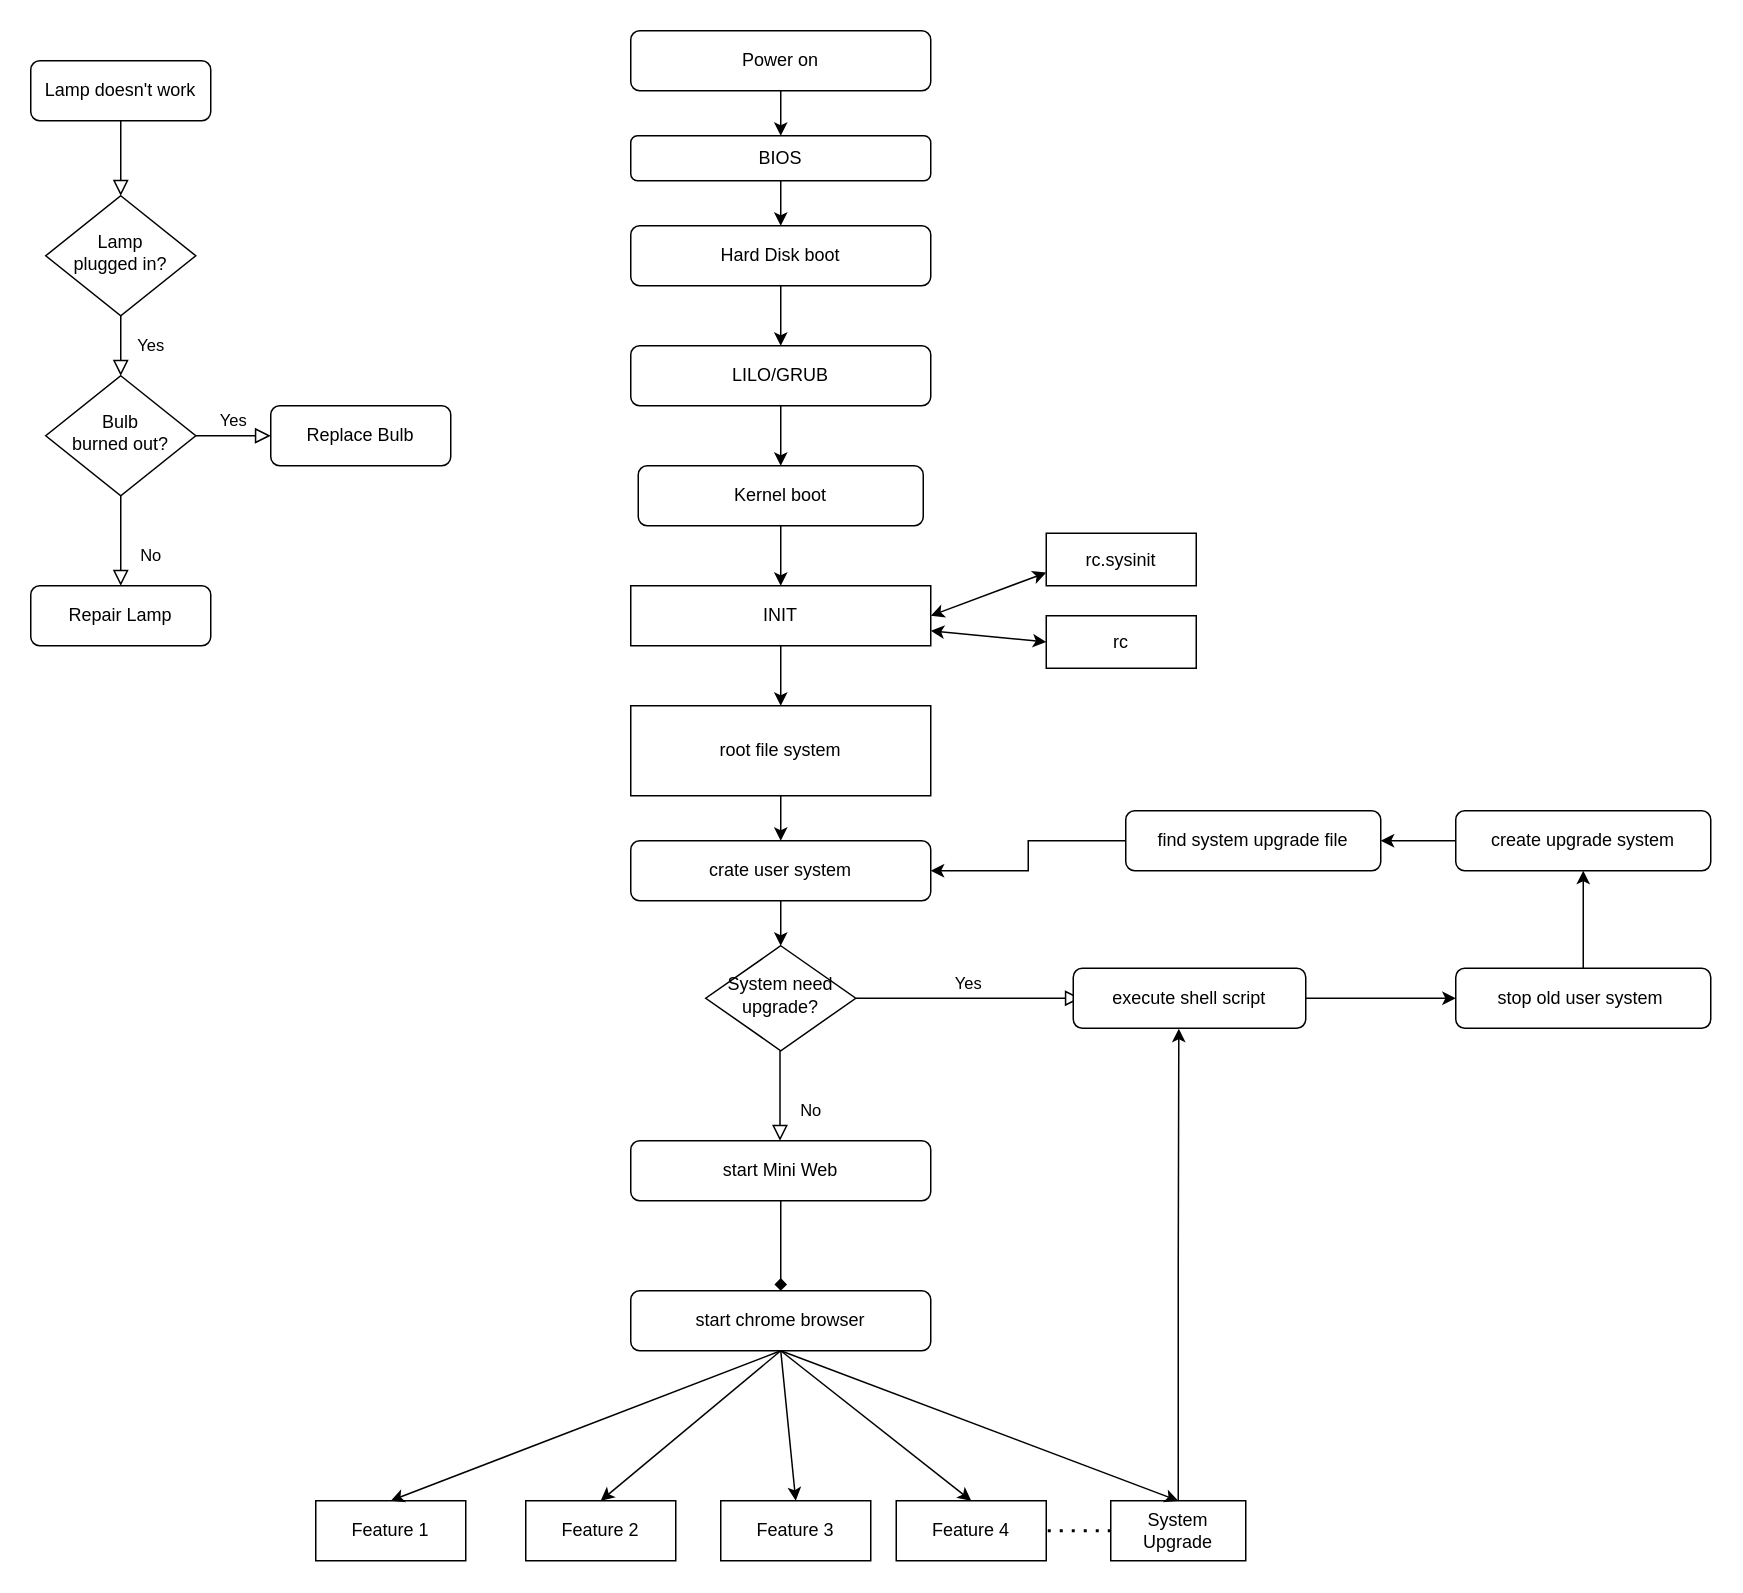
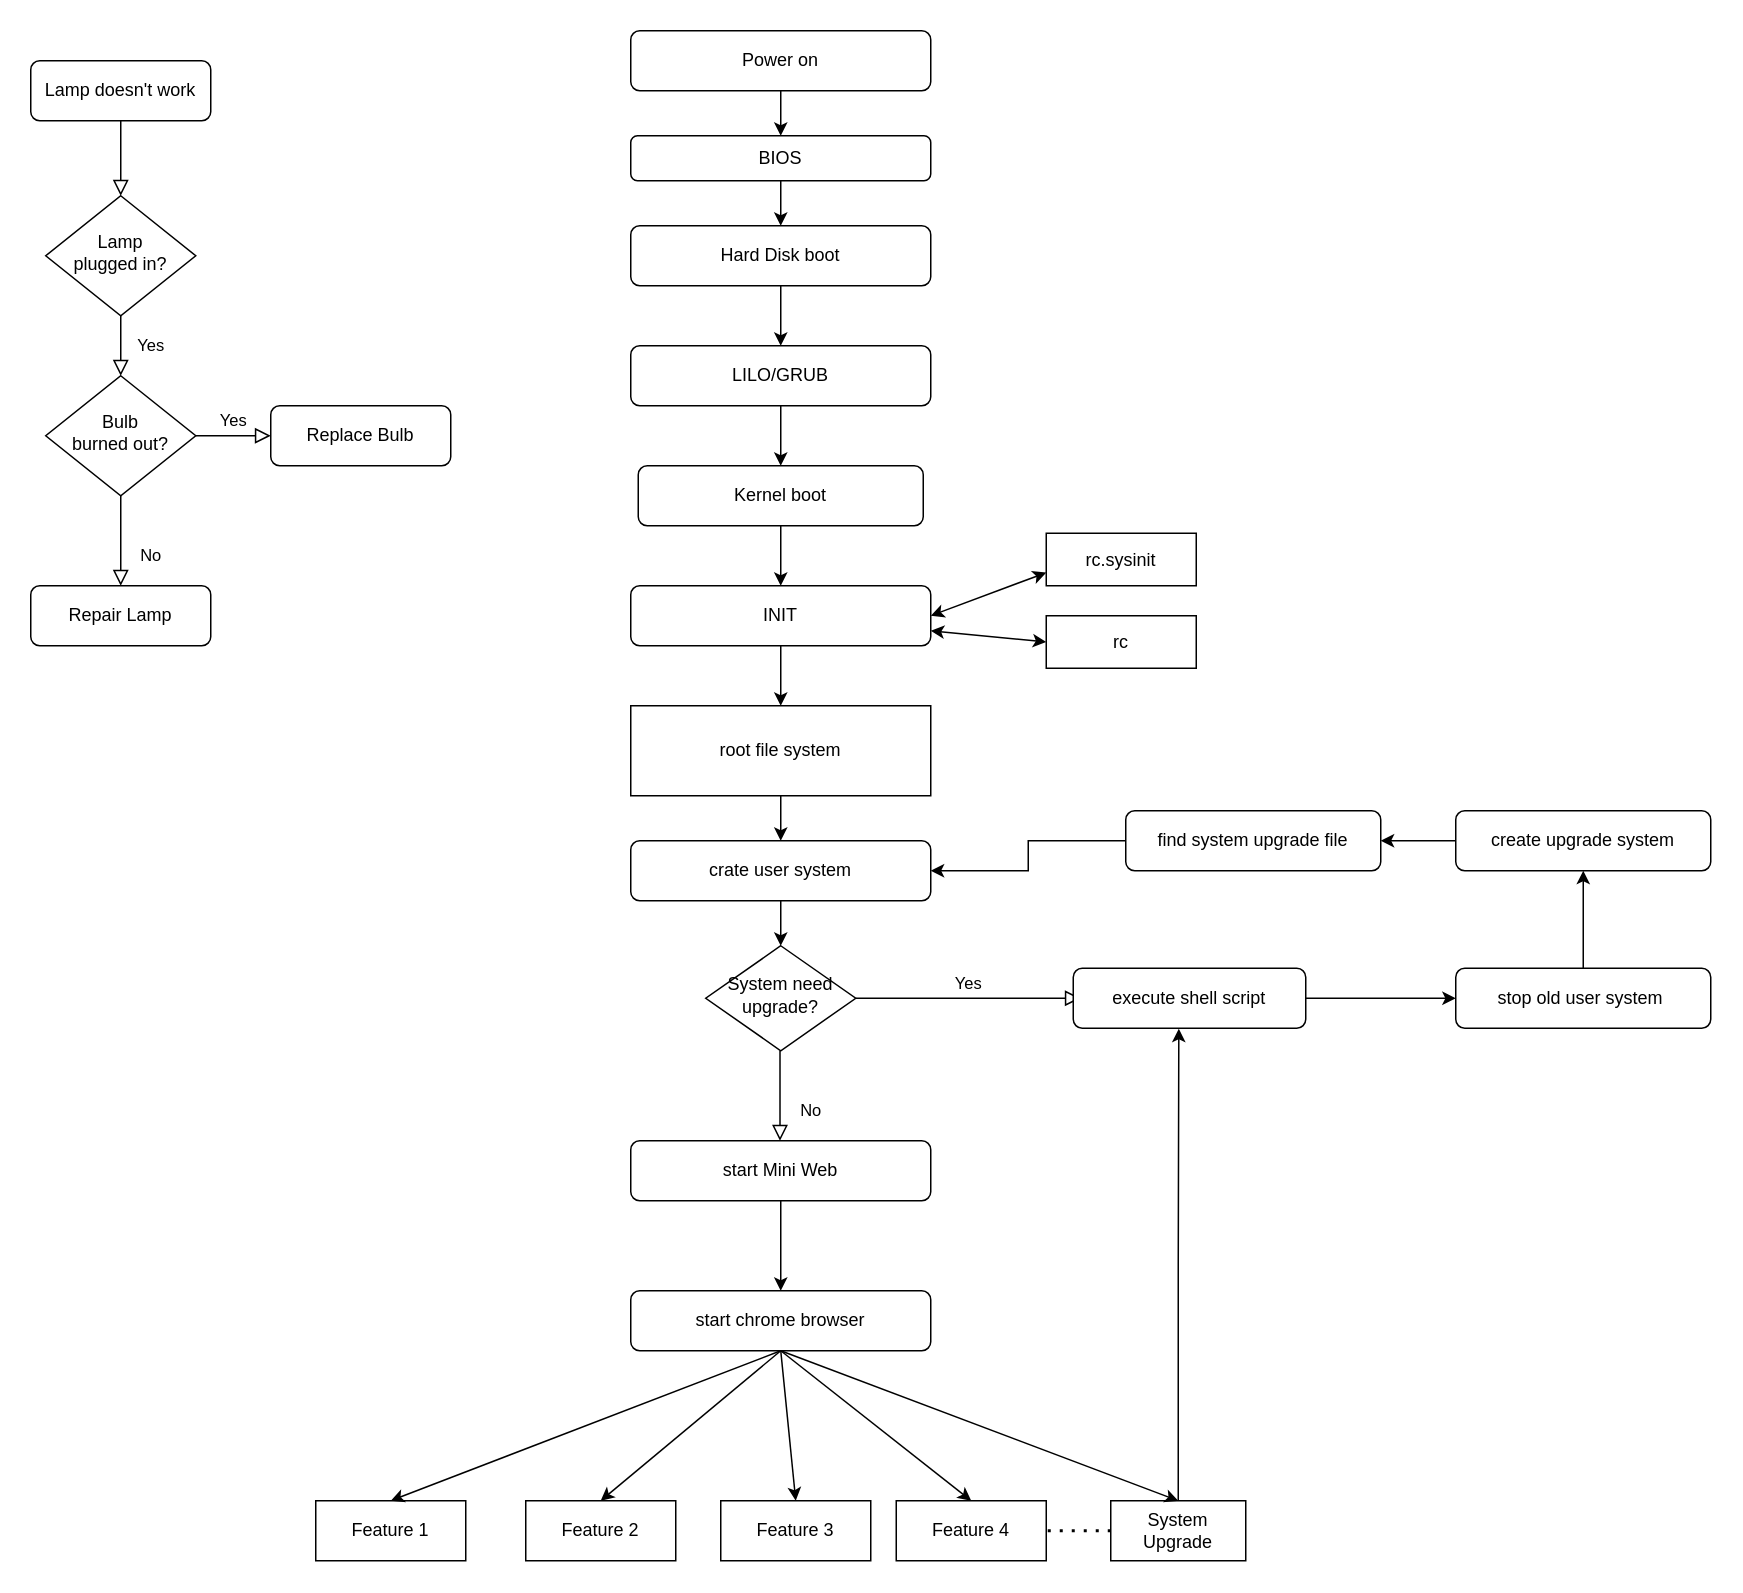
(781, 616) -> (781, 616)
(781, 1278) -> (781, 1279)
